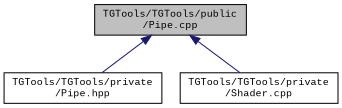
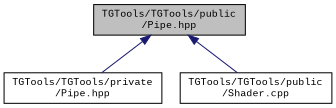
(171, 20) -> (170, 20)
(259, 88) -> (256, 88)
